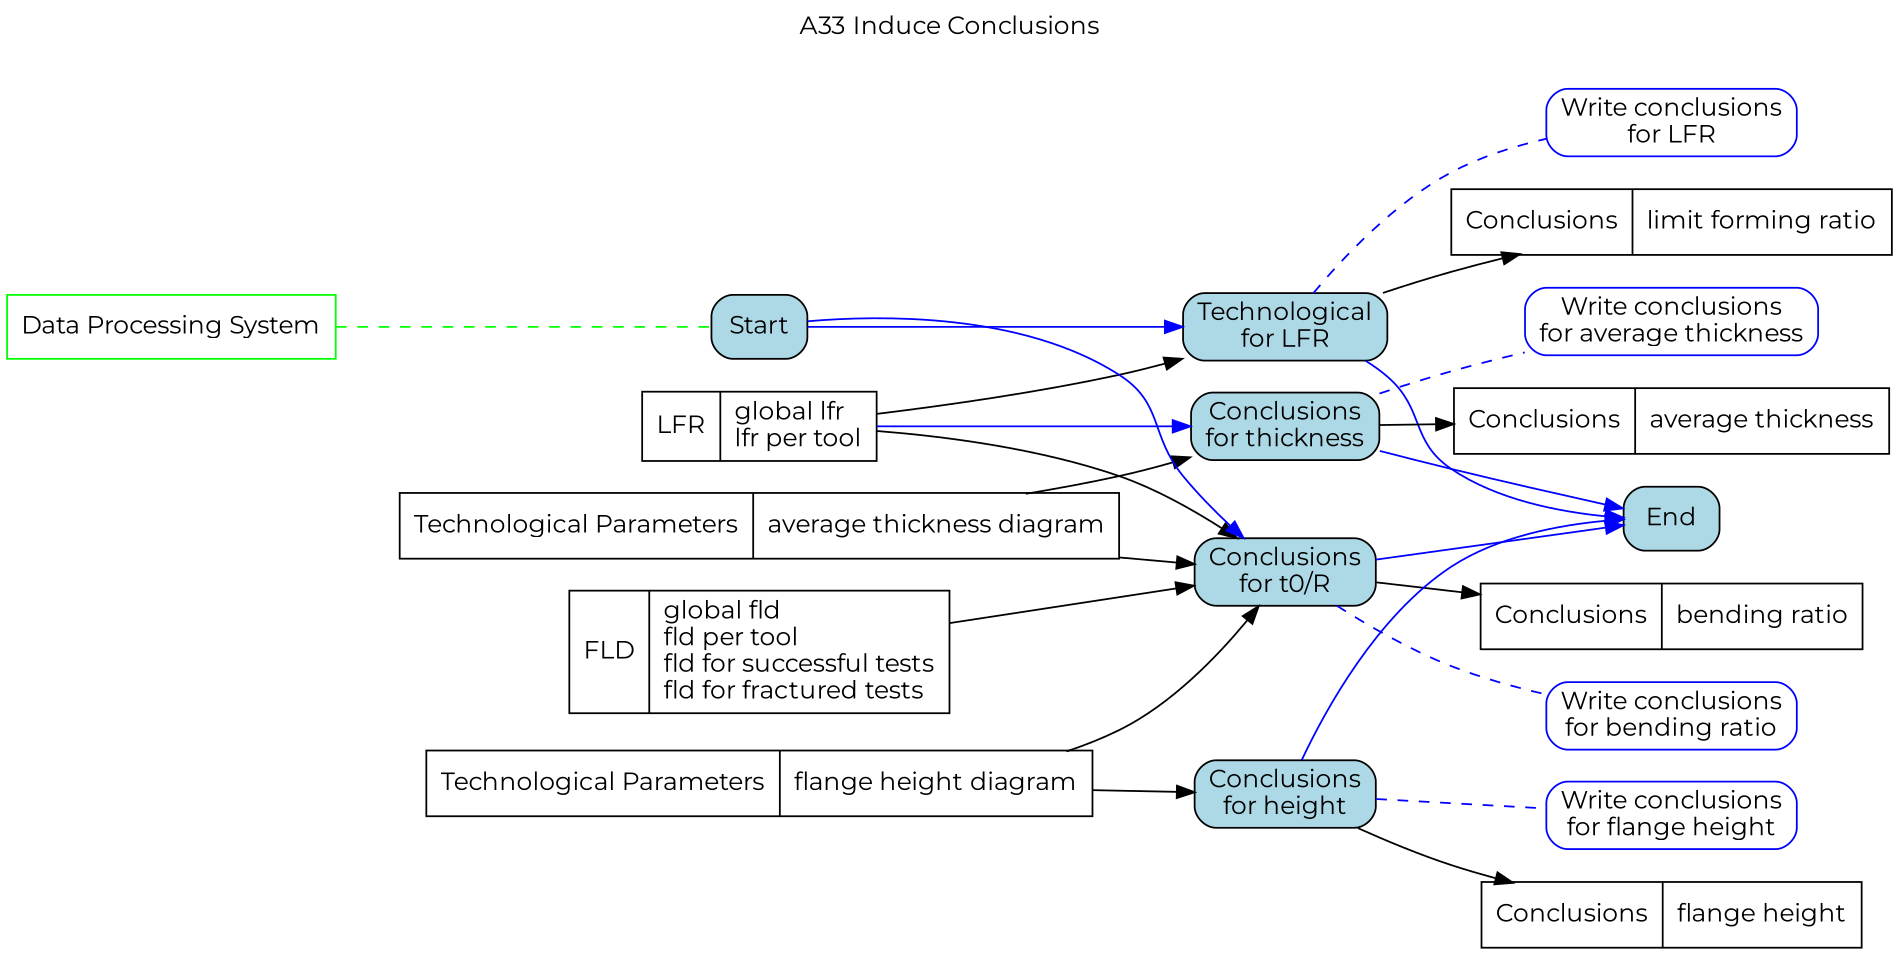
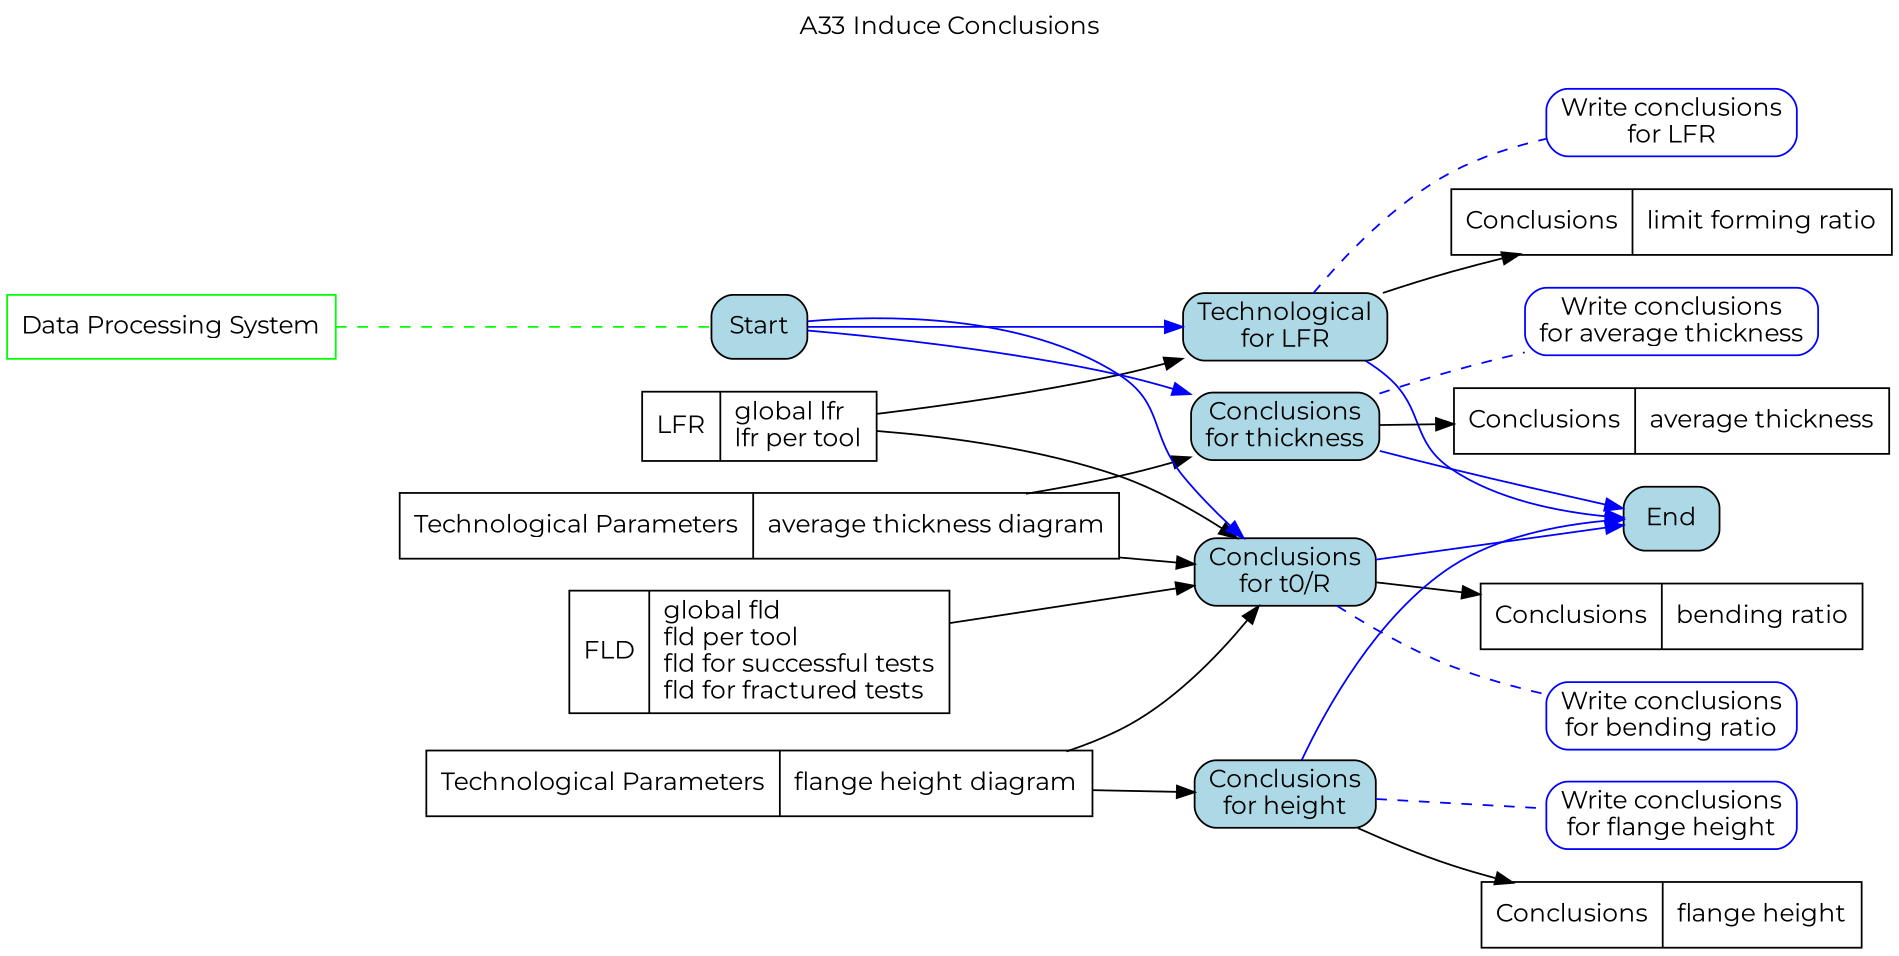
(1025, 426) -> (992, 352)
